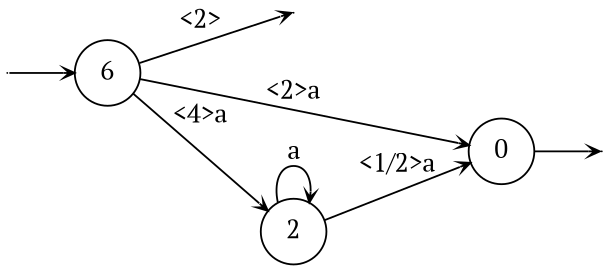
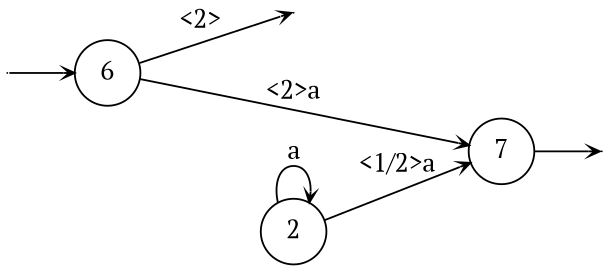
(196, 148) -> none
(501, 151) -> (501, 151)
